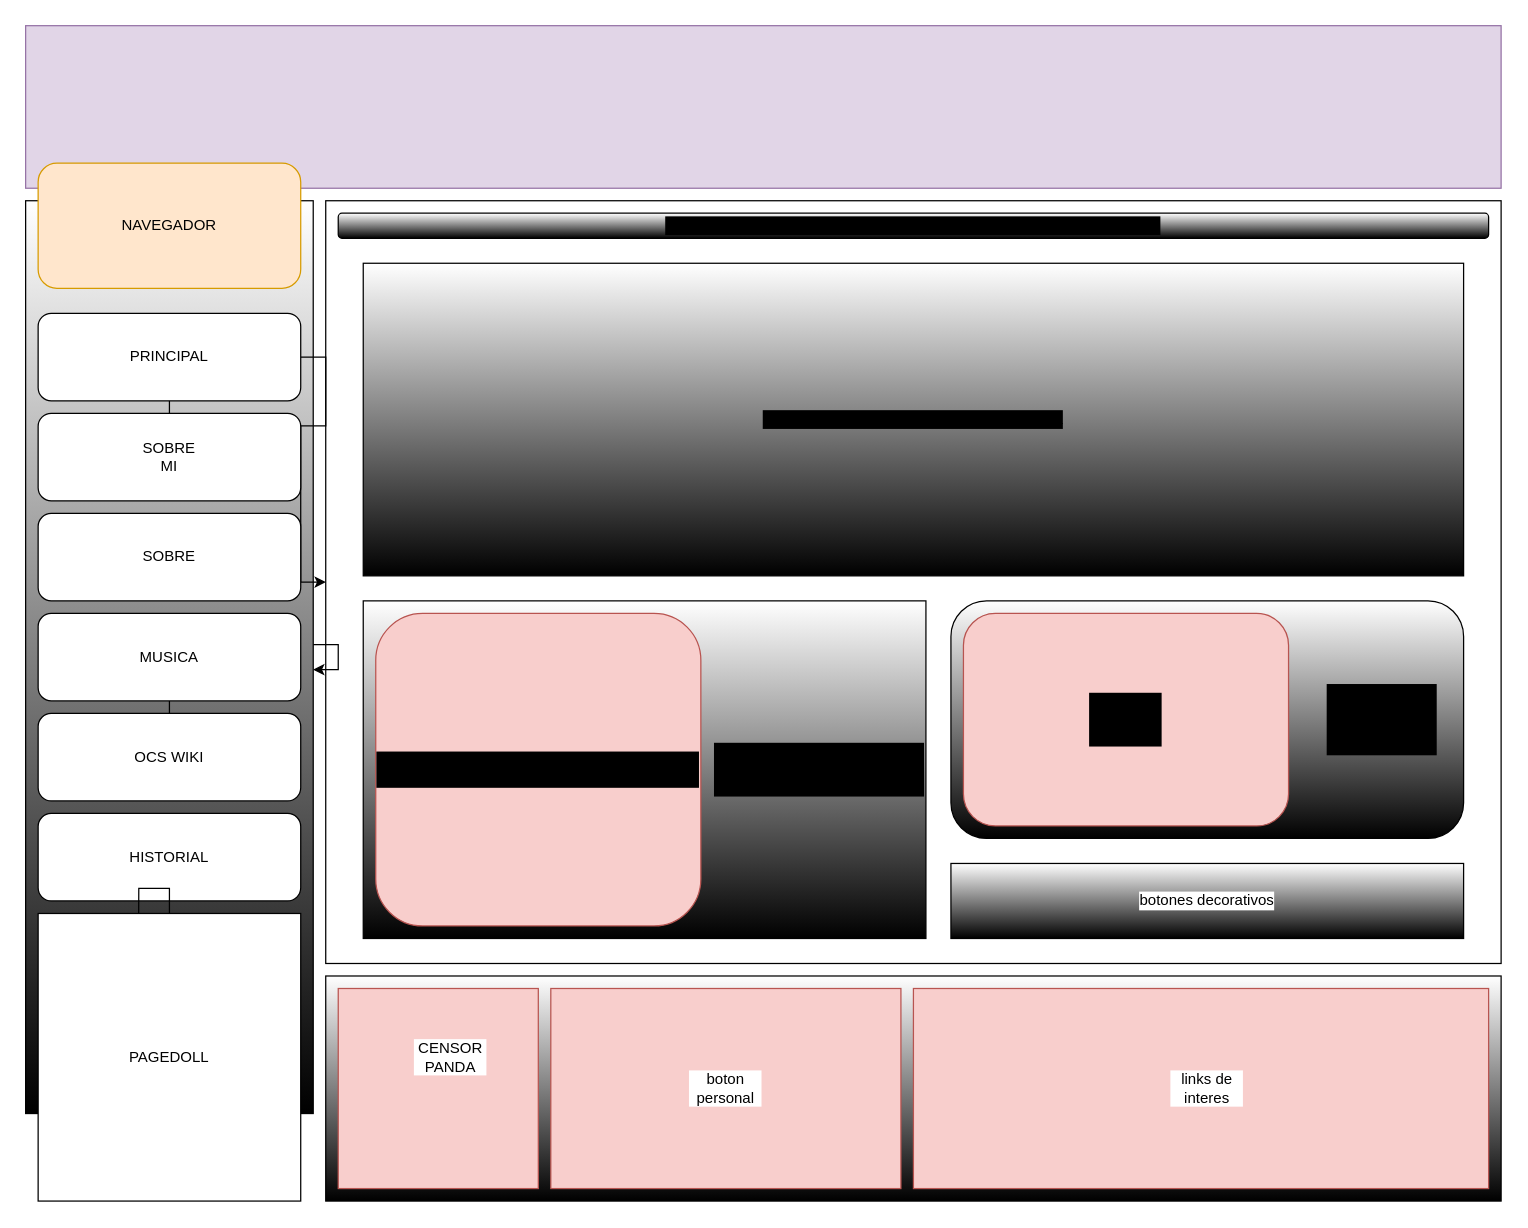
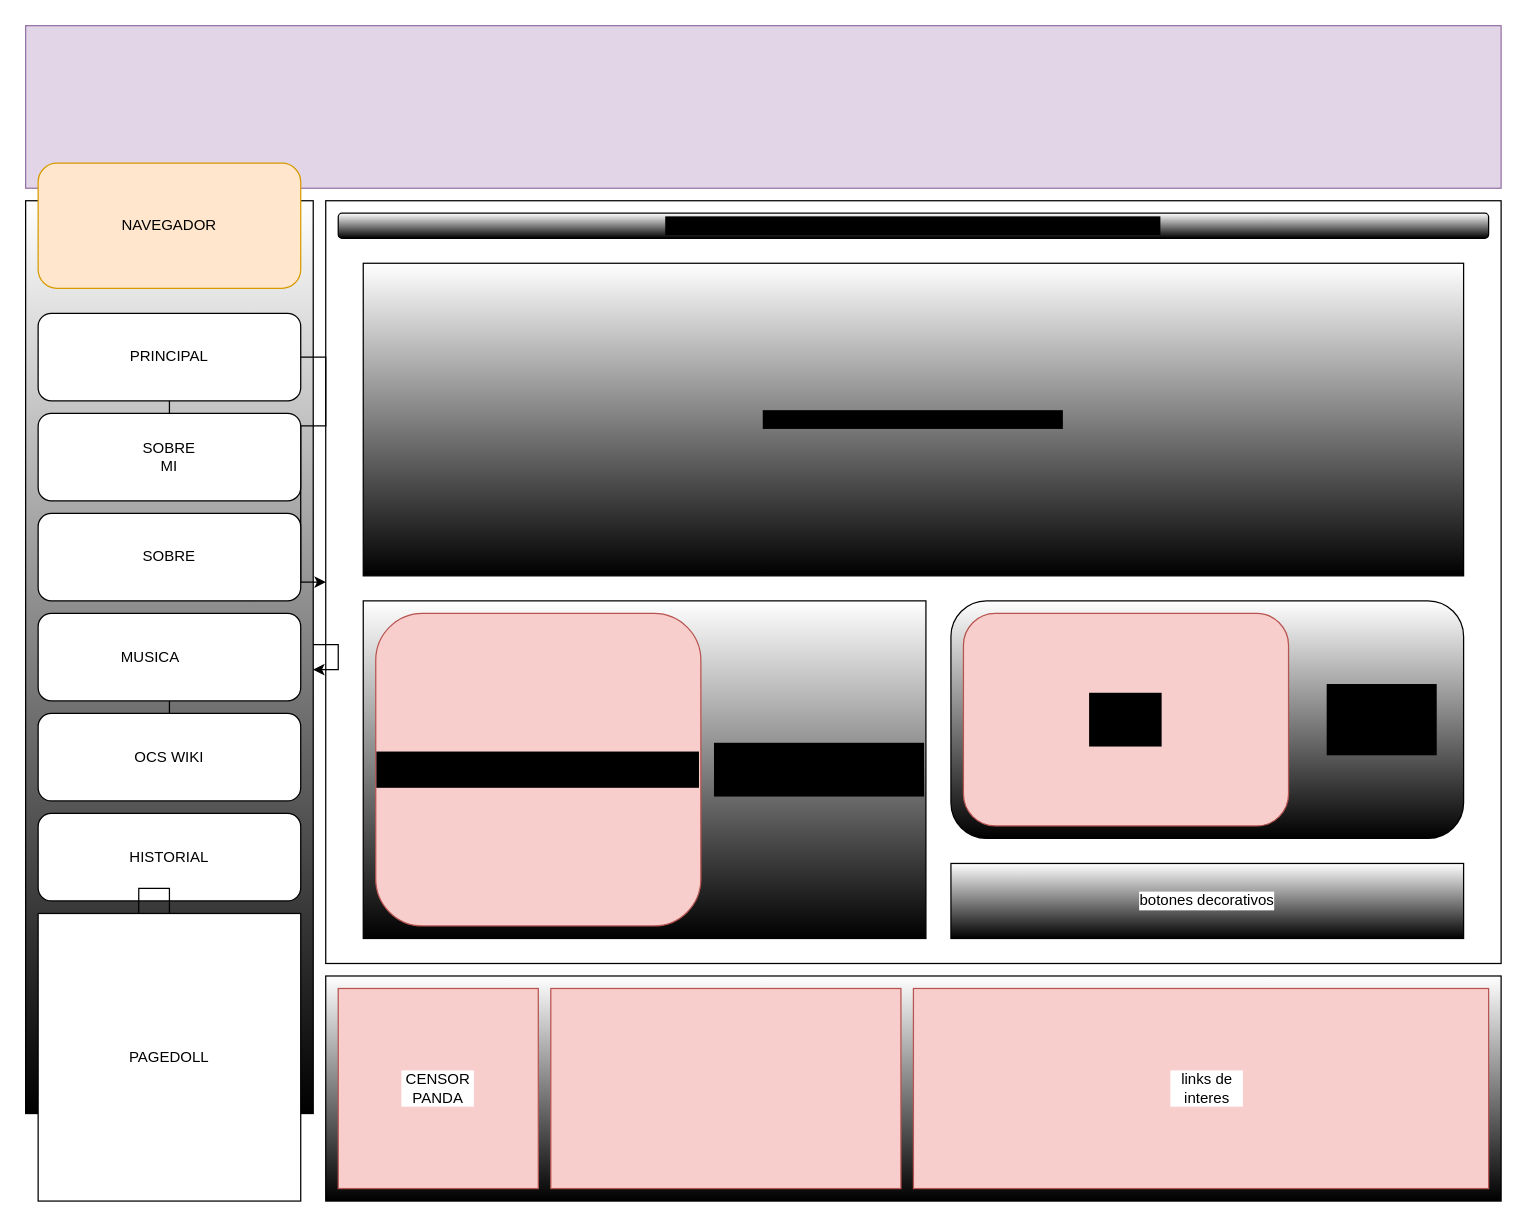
(169, 657) -> (151, 657)
(451, 1057) -> (438, 1088)
(726, 1088) -> none
